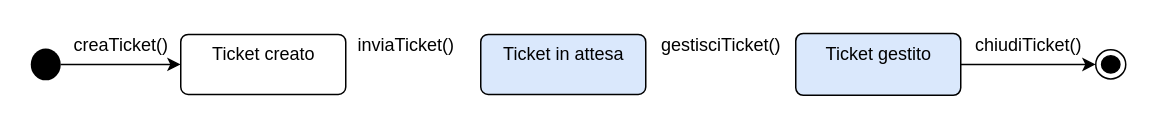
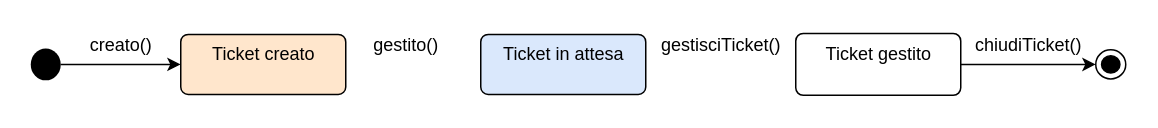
(122, 46) -> (122, 46)
(407, 46) -> (407, 46)
(263, 64) -> (263, 64)
(878, 64) -> (878, 64)
